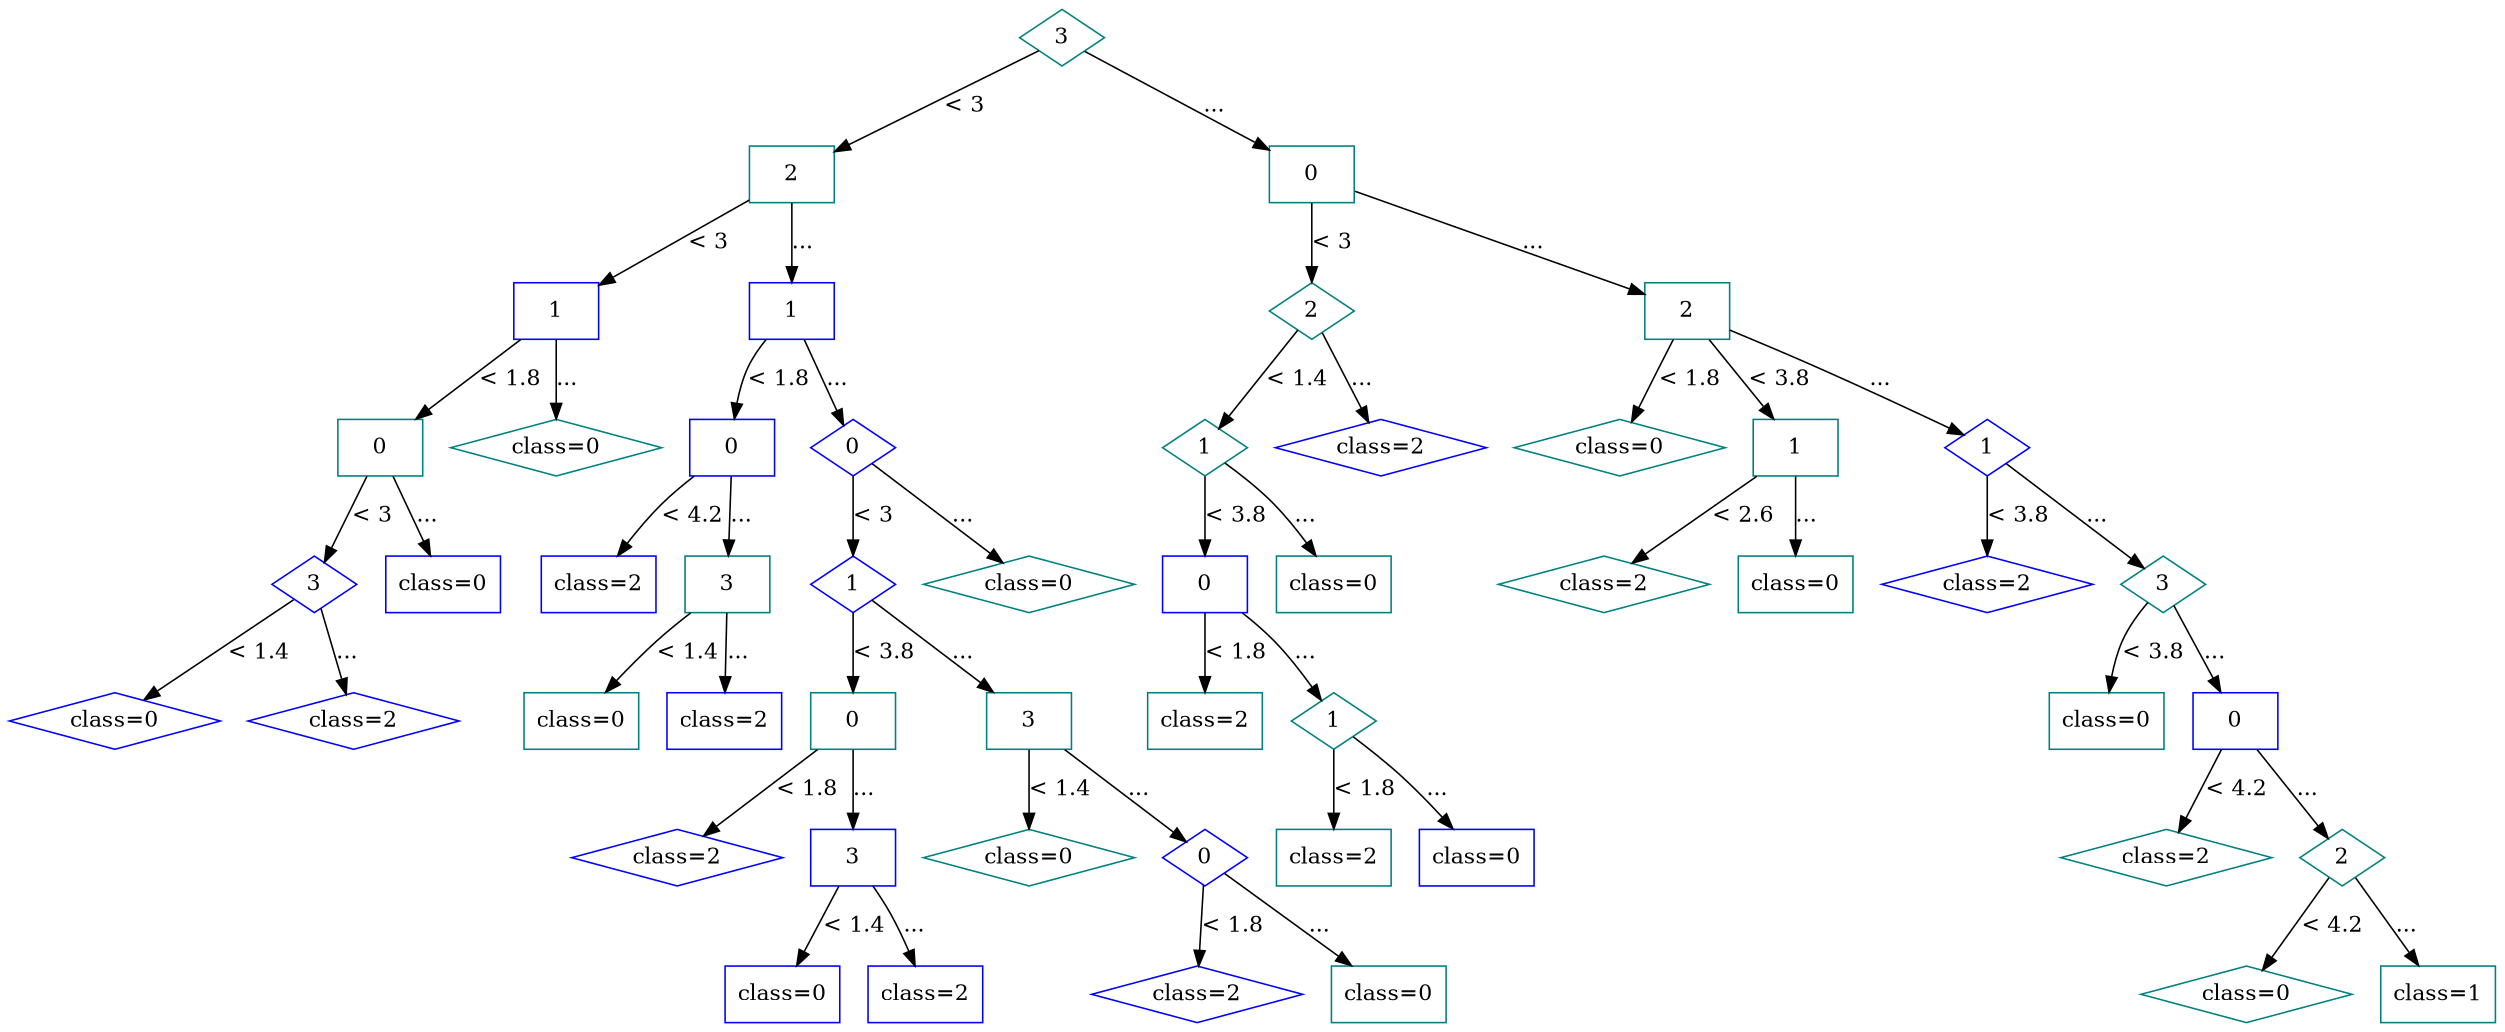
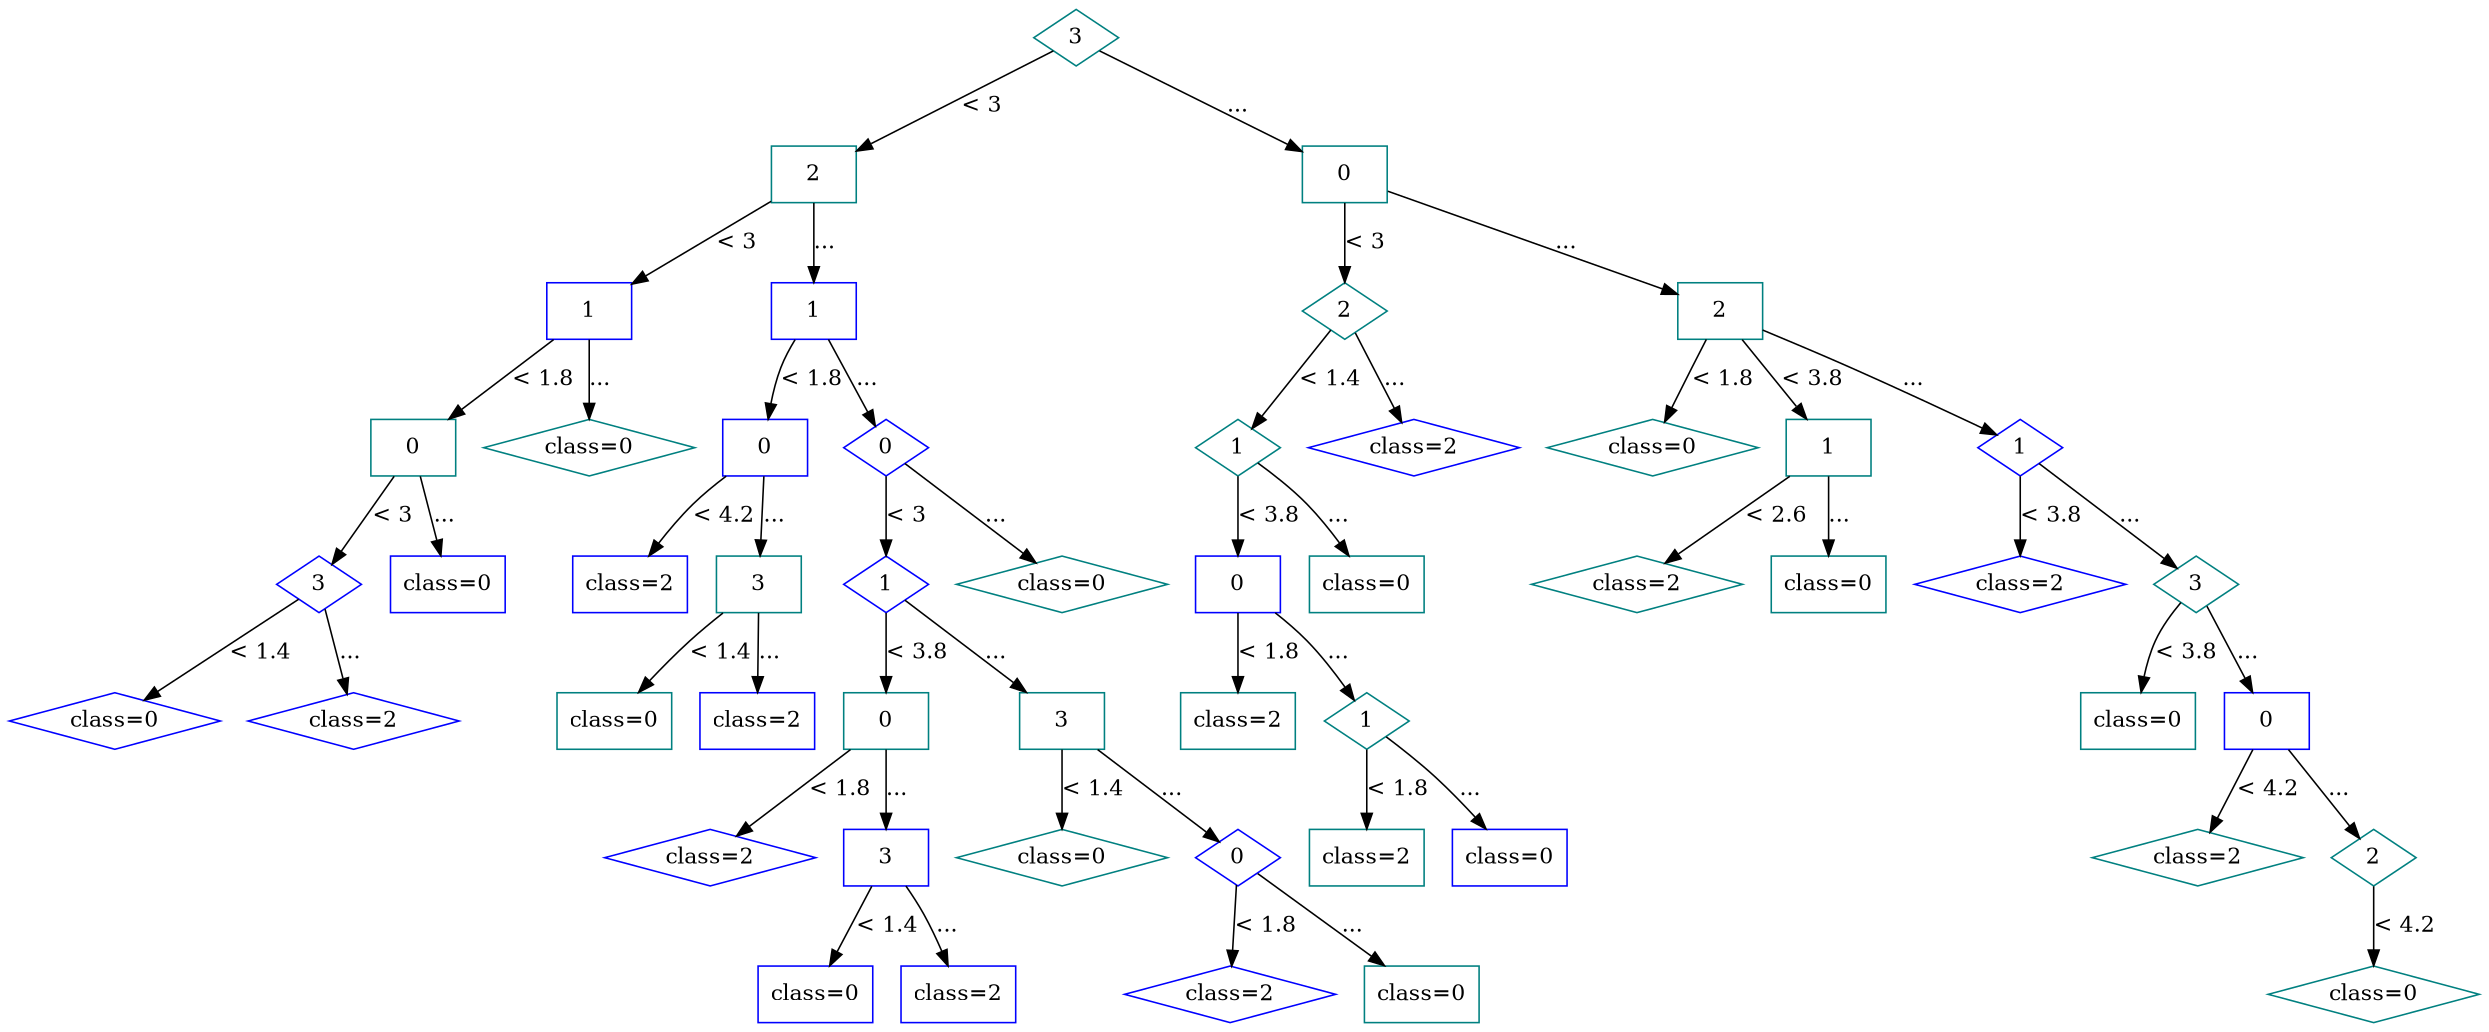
(2438, 994) -> none
